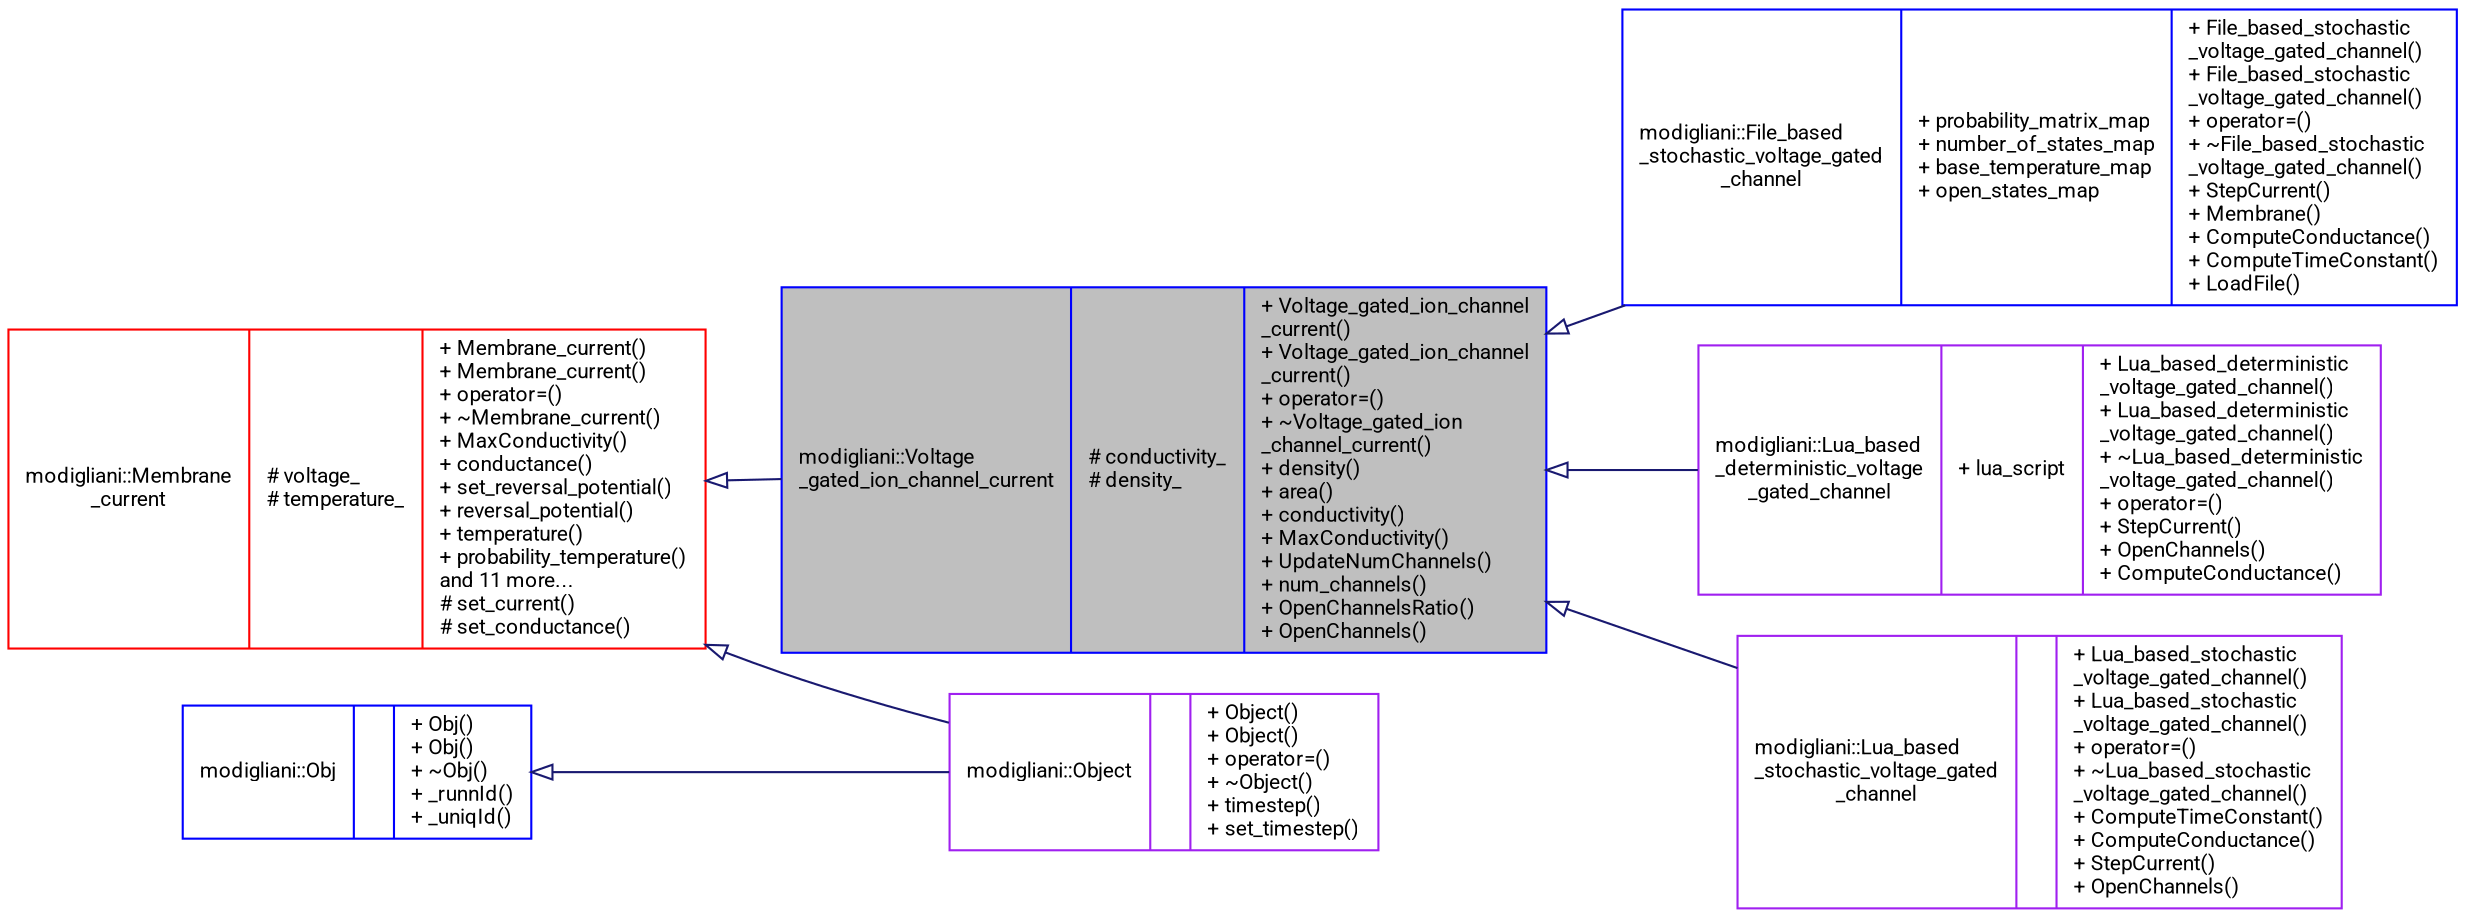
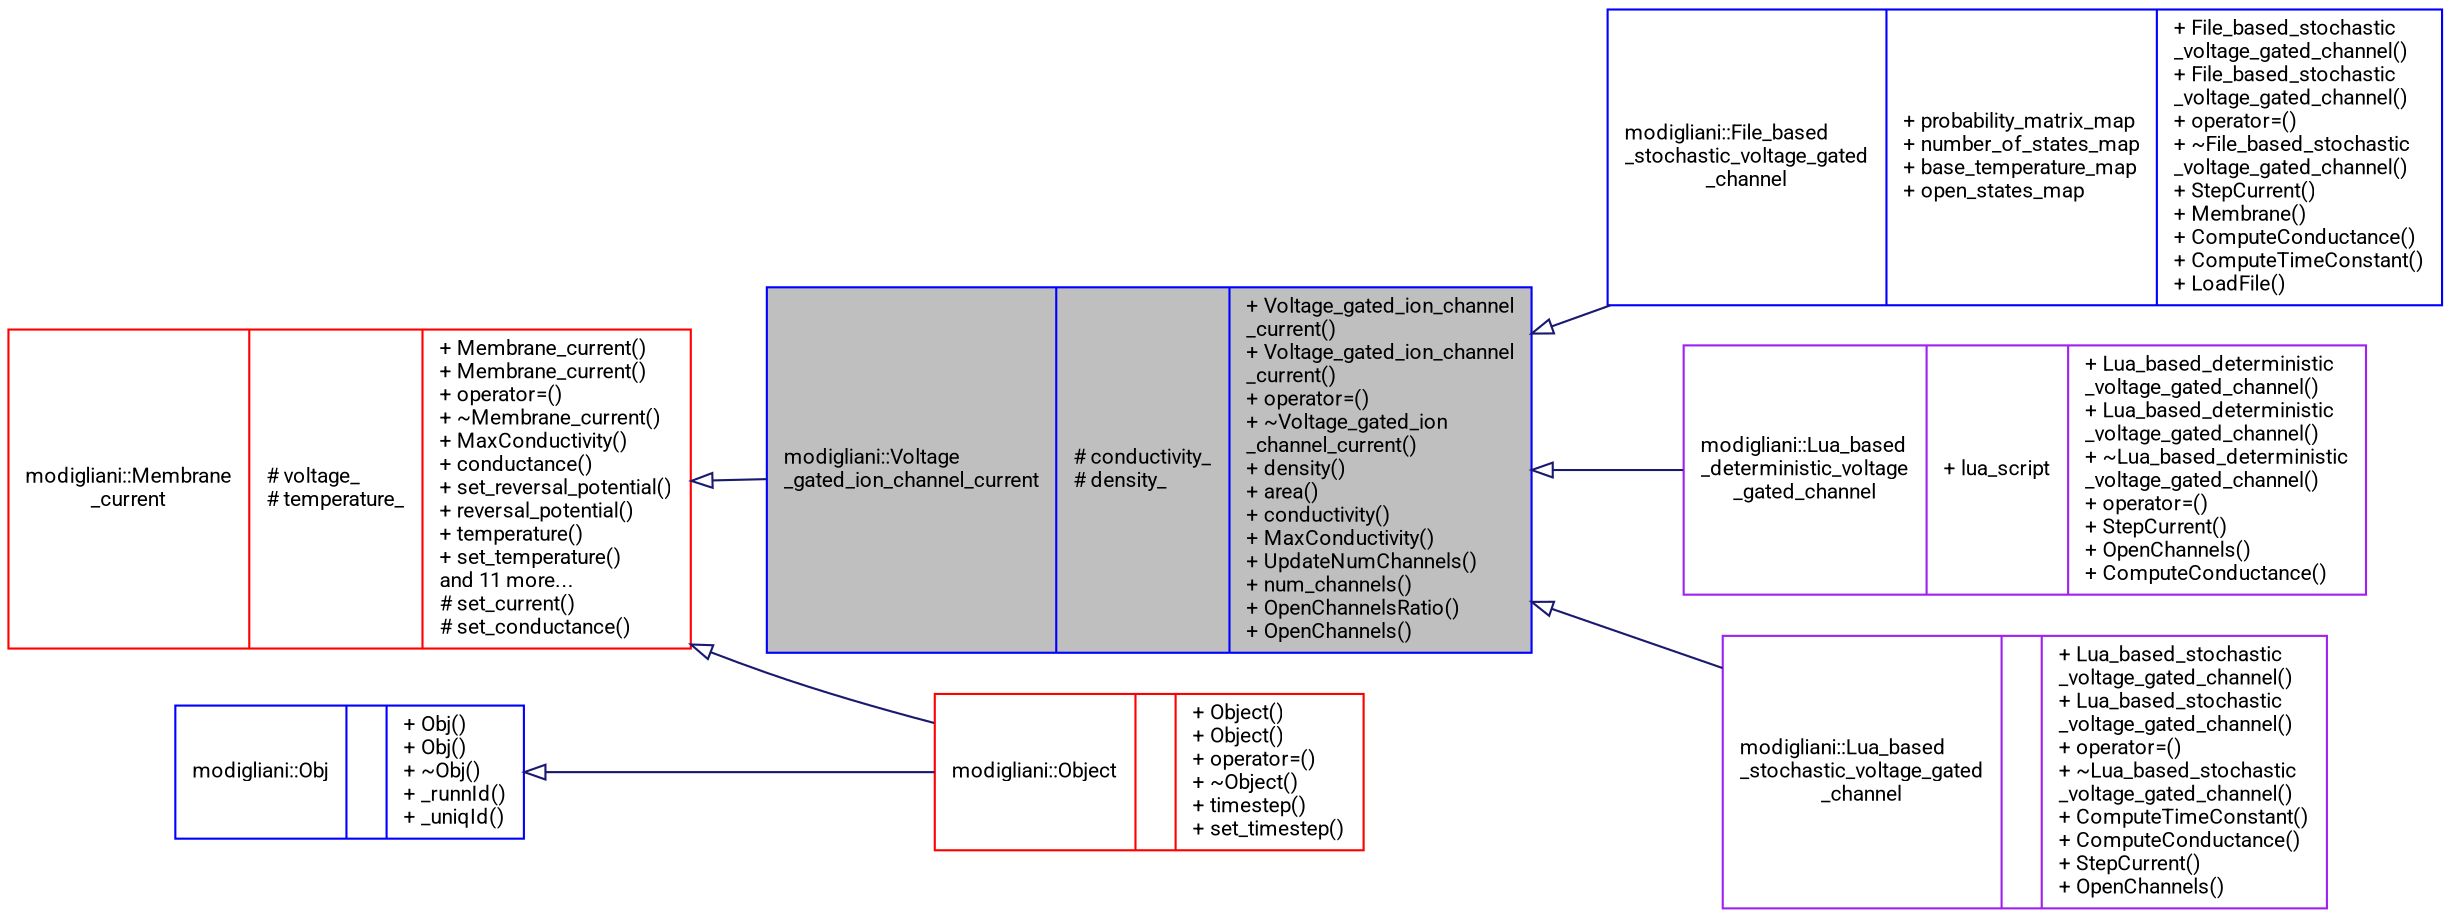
(564, 558) -> (531, 558)
(1164, 772) -> (1149, 772)
